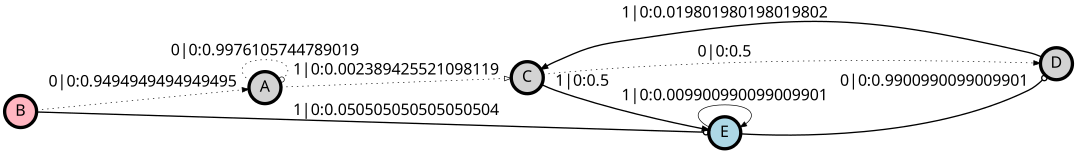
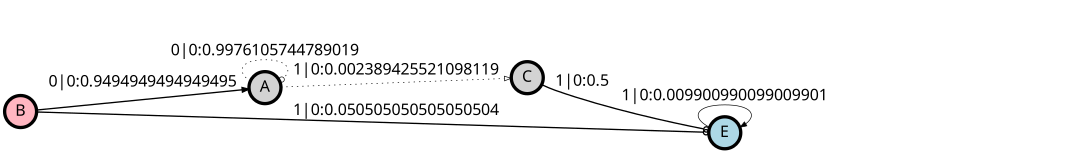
(1056, 64) -> none
(139, 100) -> (139, 100)
(622, 110) -> (622, 110)
